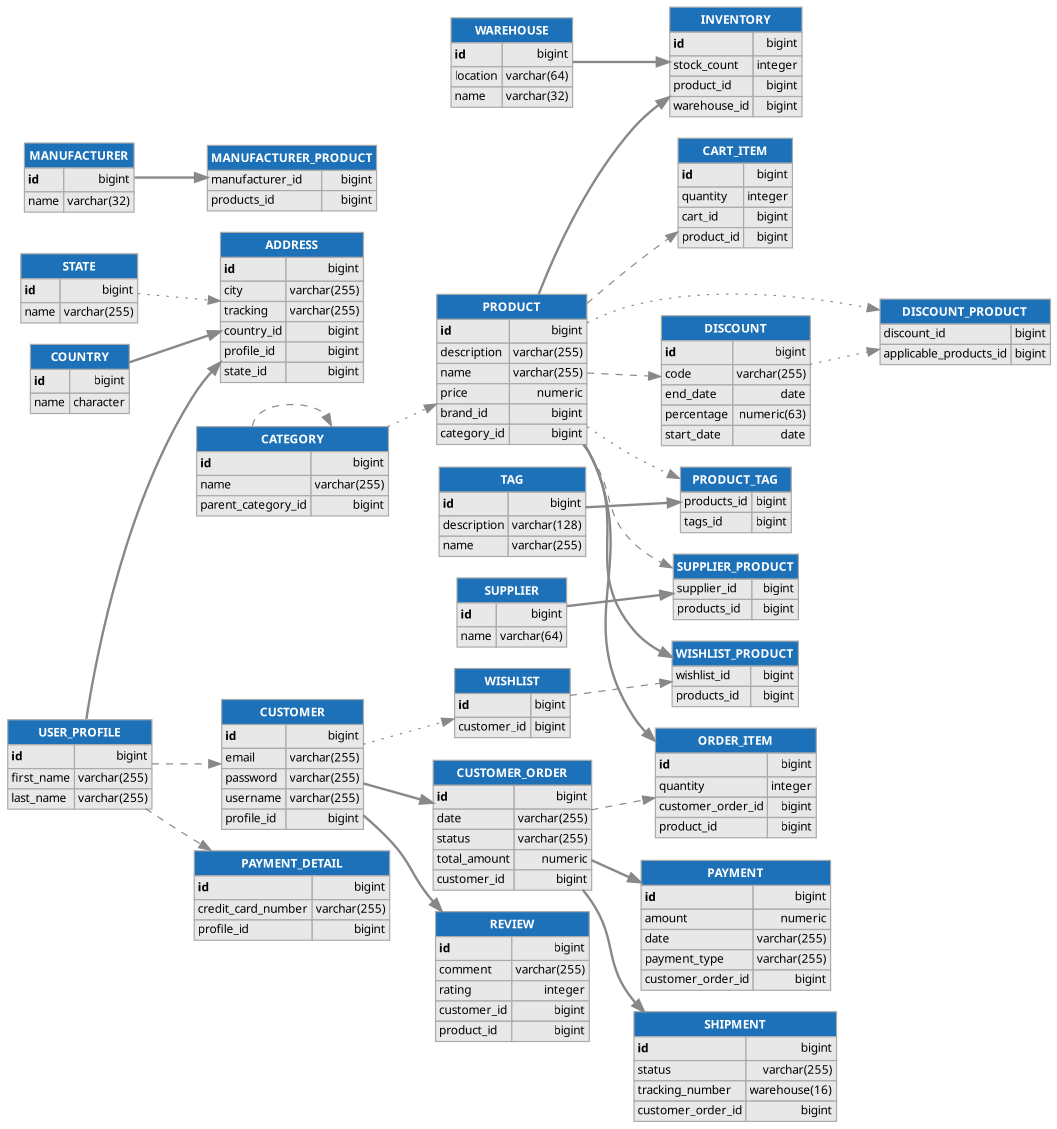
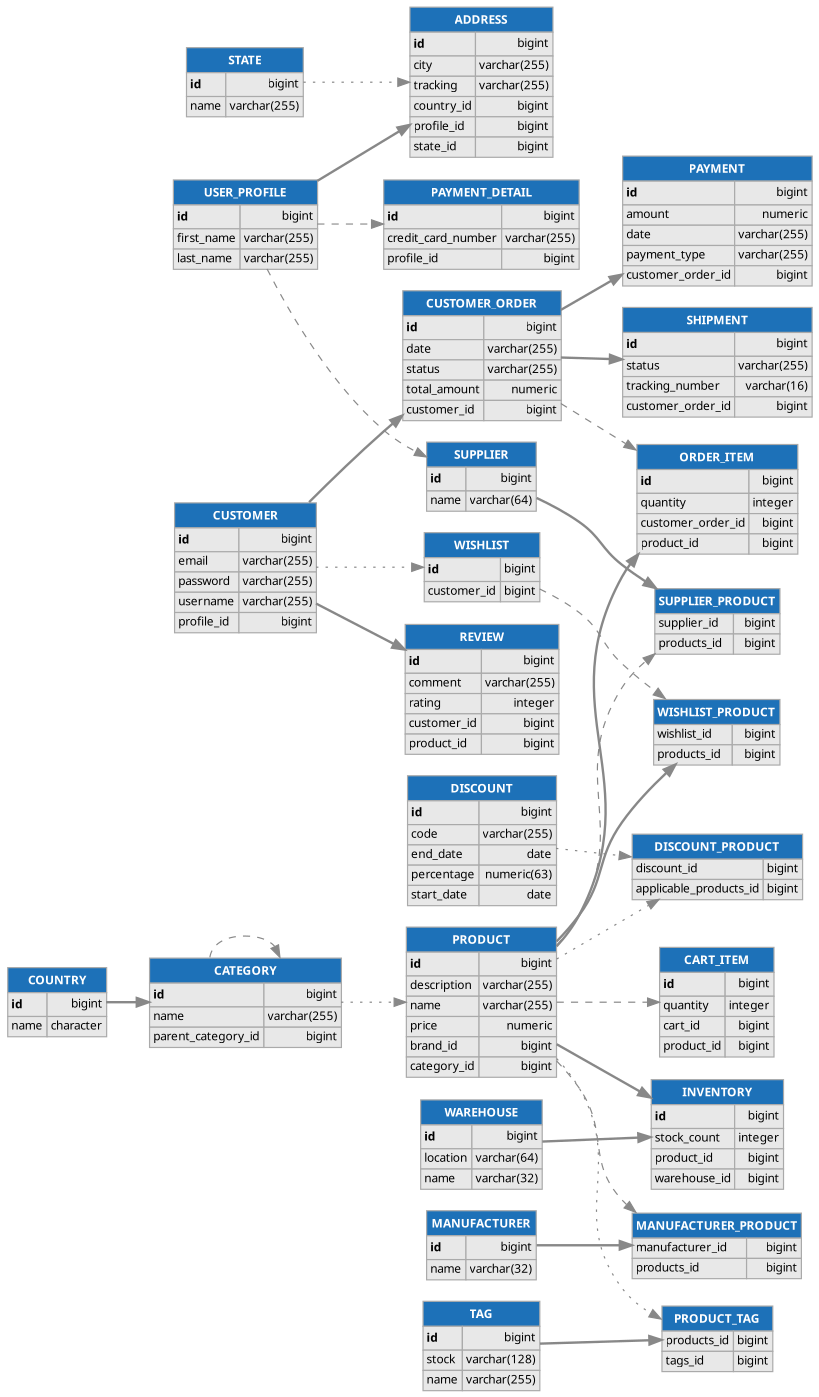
(169, 349) -> (121, 1002)
(618, 374) -> (596, 1131)
(474, 526) -> (442, 1360)
(180, 764) -> (329, 371)
(791, 1090) -> (777, 386)
